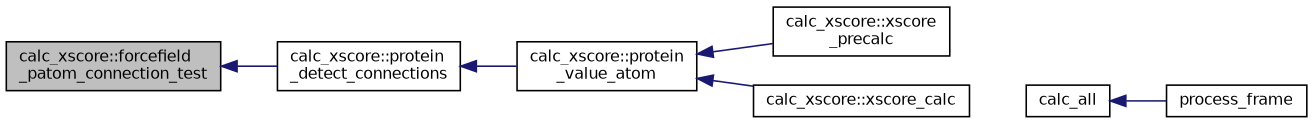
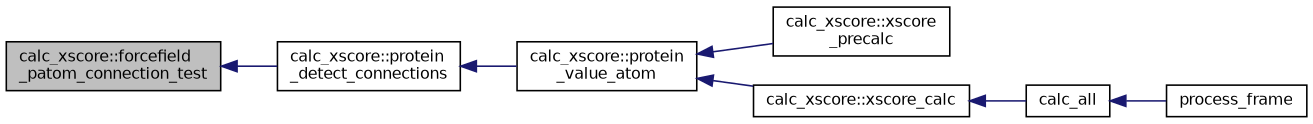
none -> (1006, 101)
